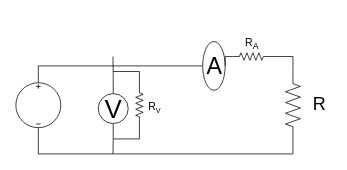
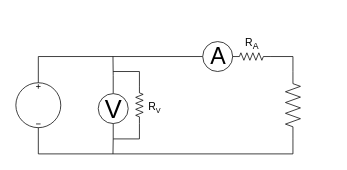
(214, 66) -> (218, 57)
(319, 101) -> none
